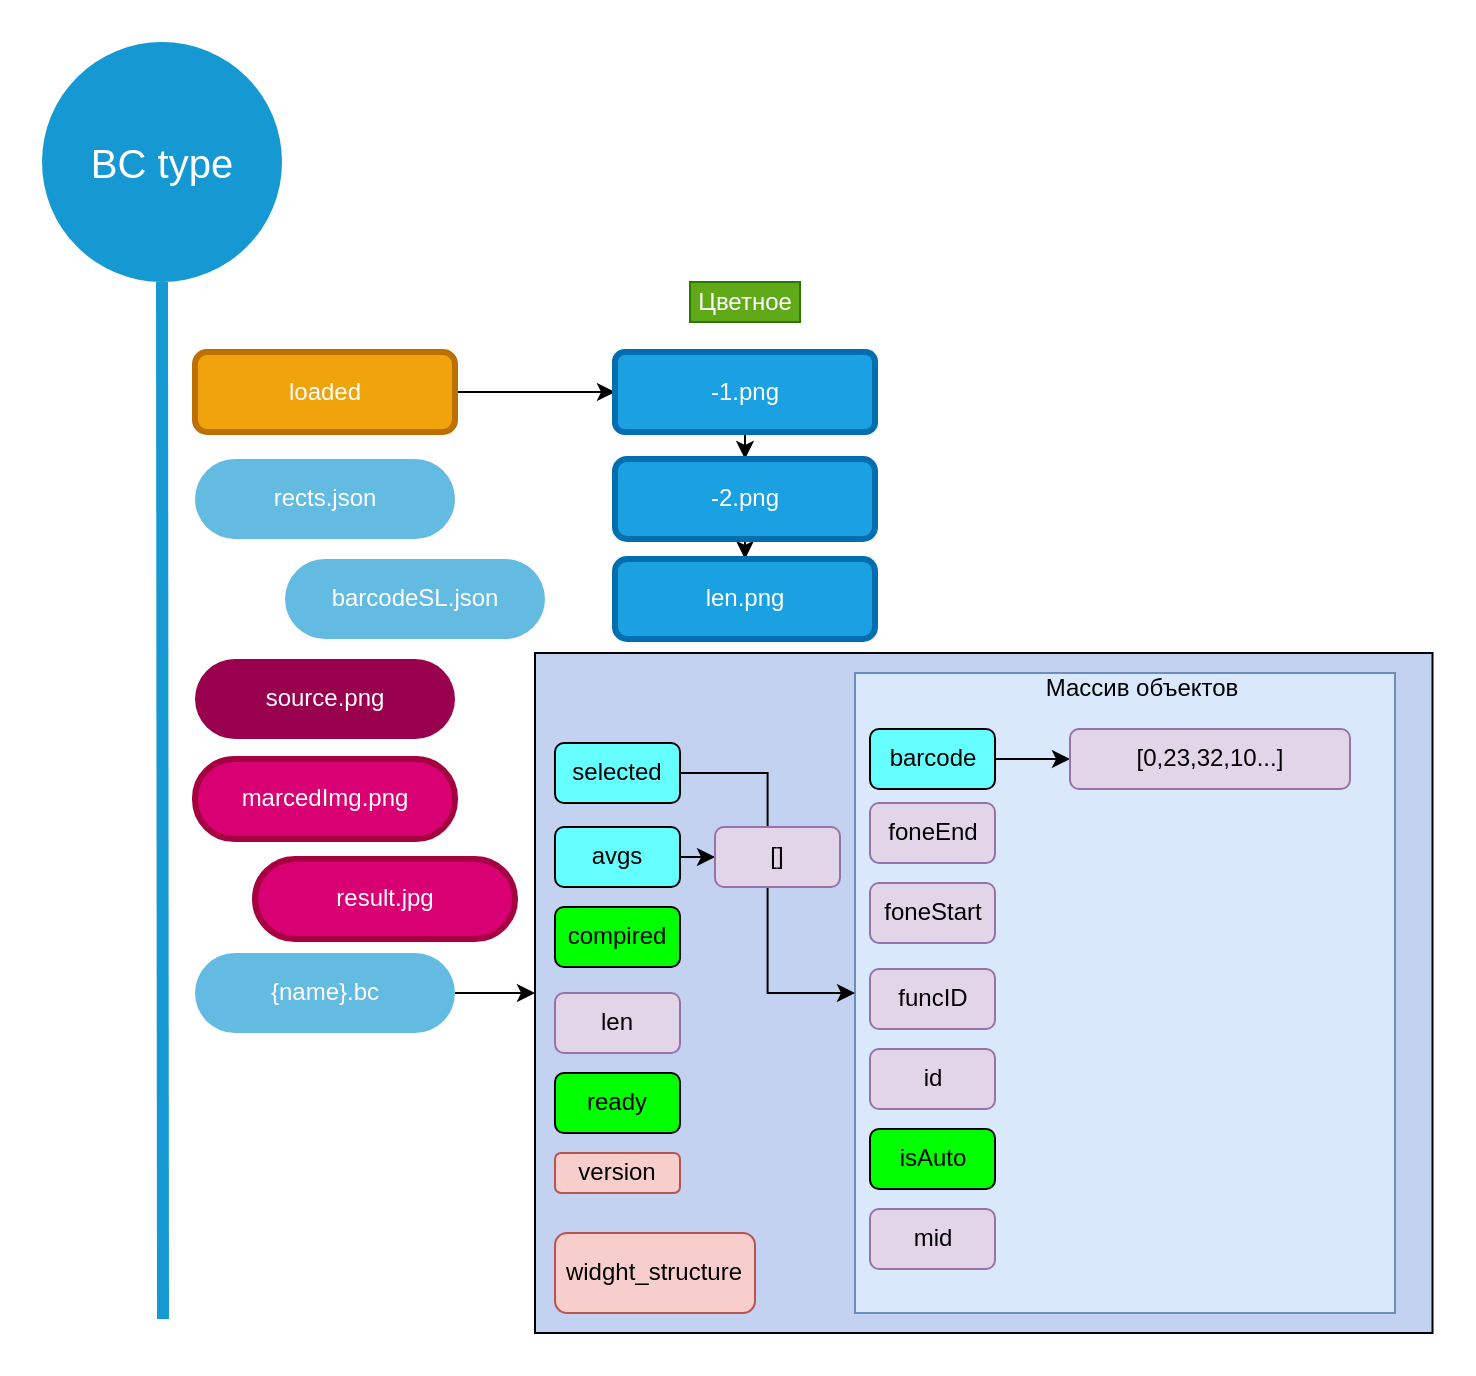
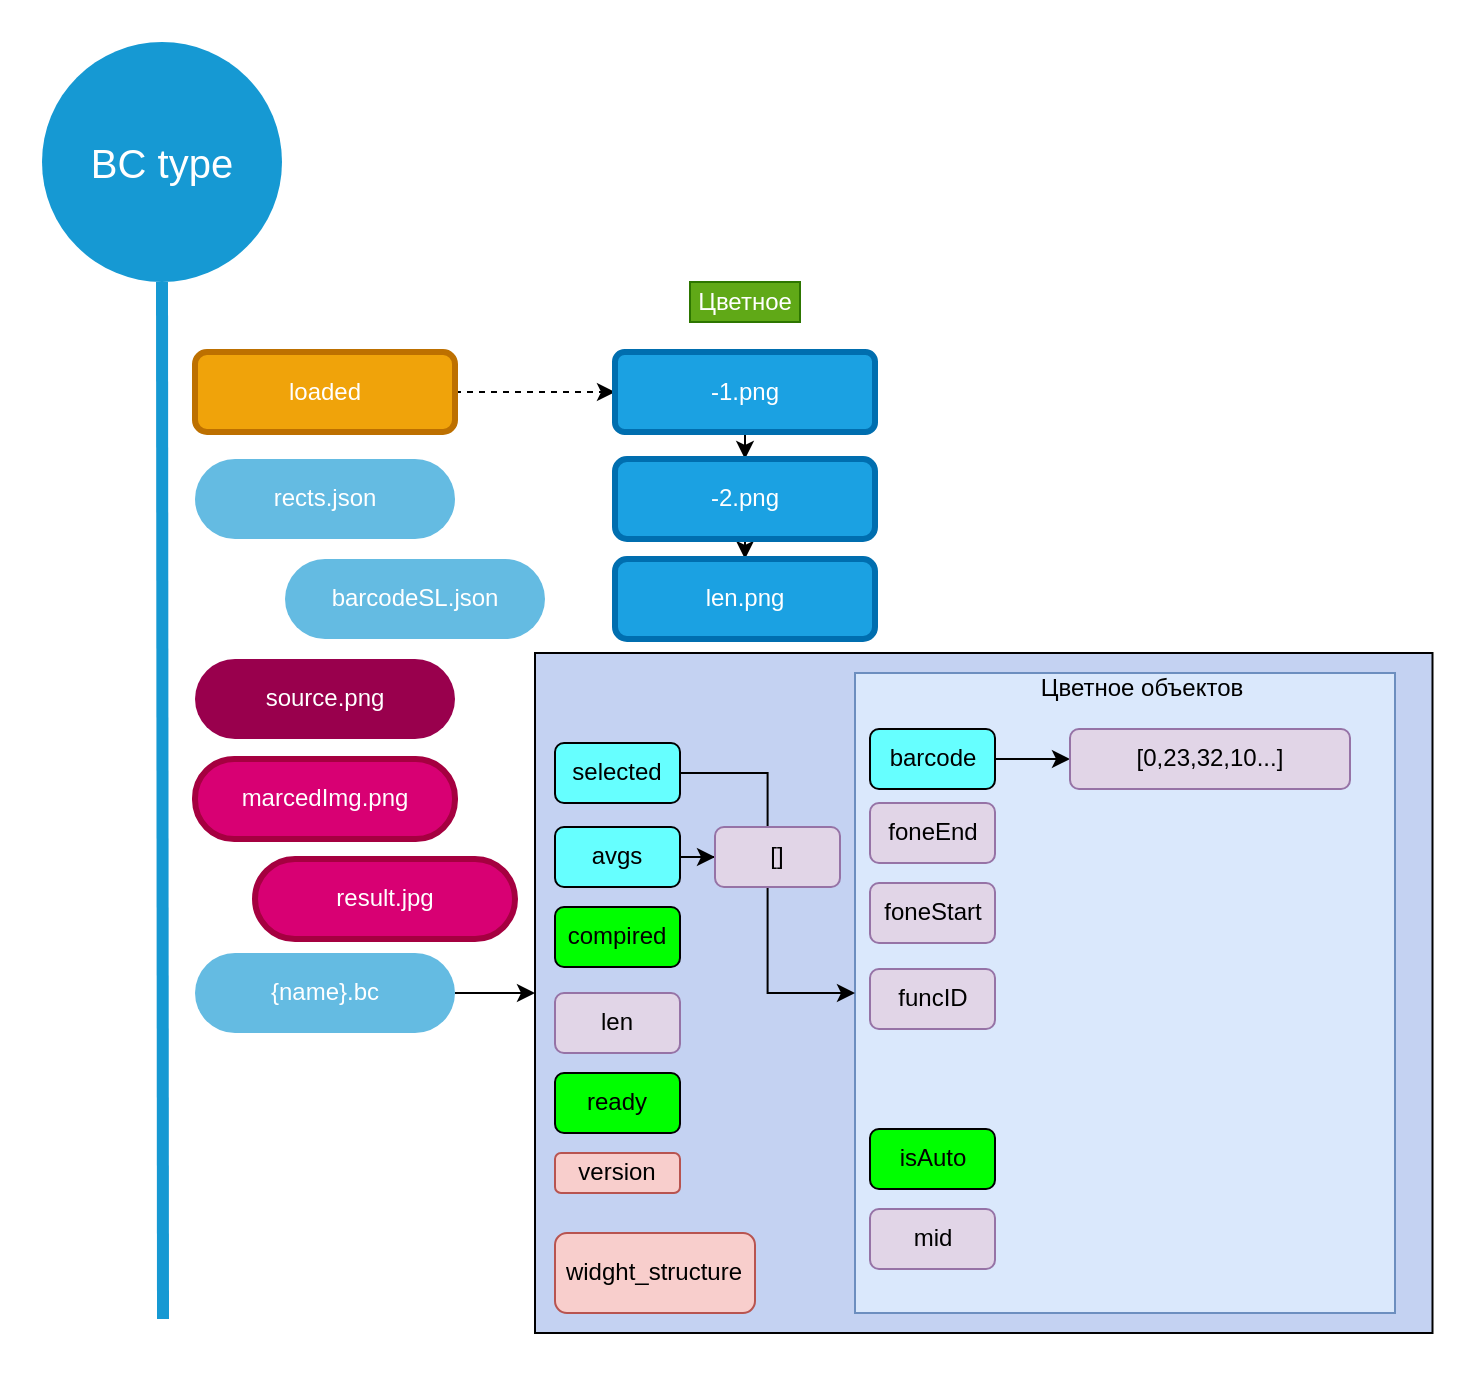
(528, 392) -> (528, 392)
(1143, 689) -> (1143, 689)
(933, 1079) -> none
